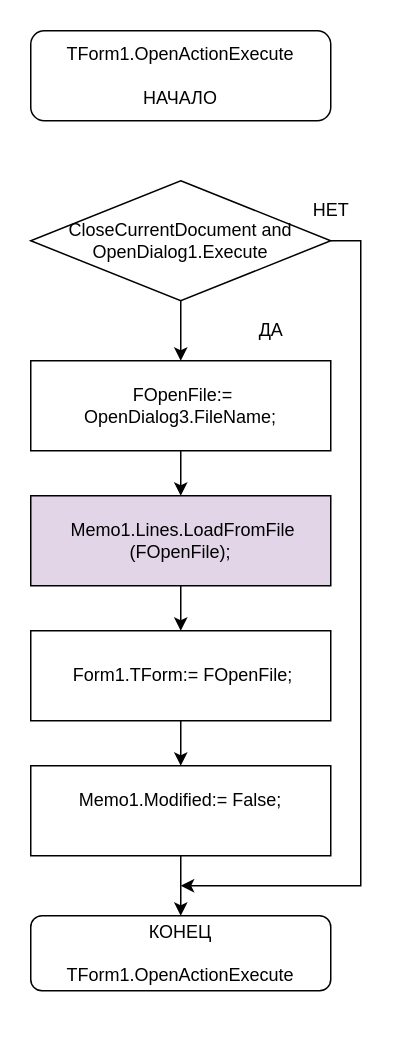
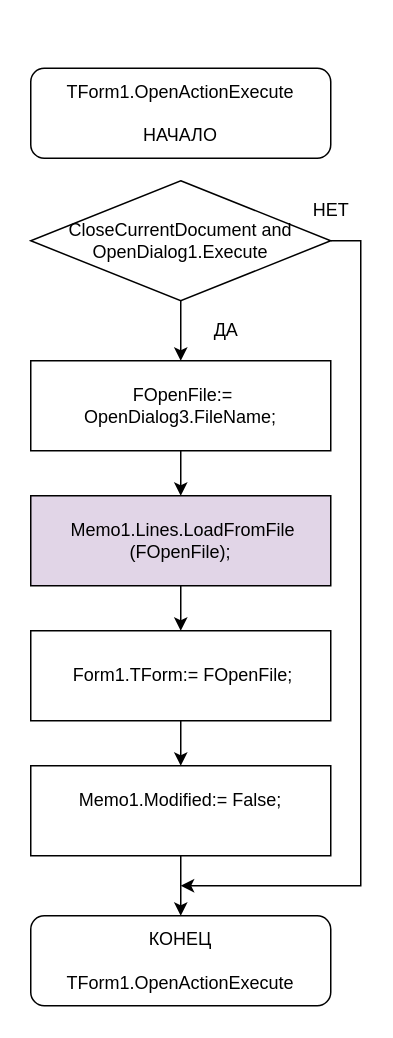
(181, 76) -> (181, 113)
(271, 331) -> (226, 331)
(181, 953) -> (181, 961)
